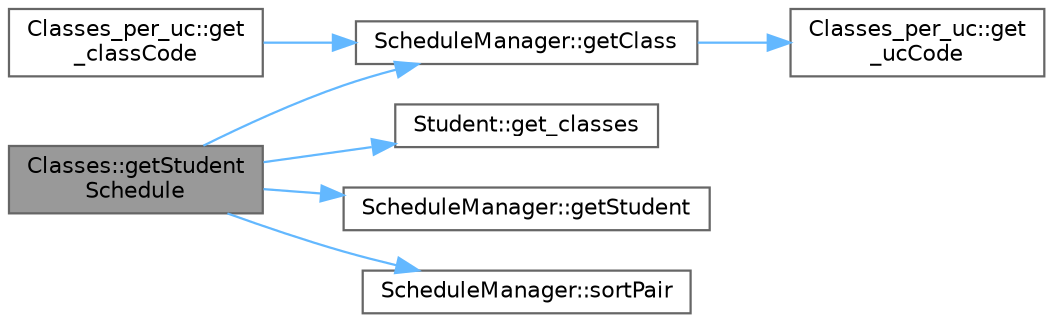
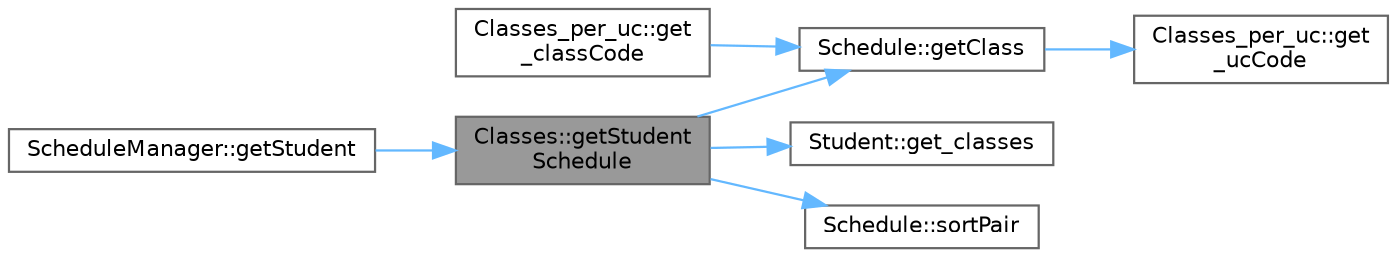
(527, 43) -> (922, 49)
(292, 191) -> (404, 150)
(527, 292) -> (922, 227)
